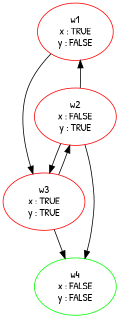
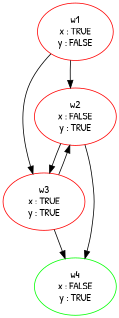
(81, 78) -> (70, 70)
(75, 287) -> (75, 287)
